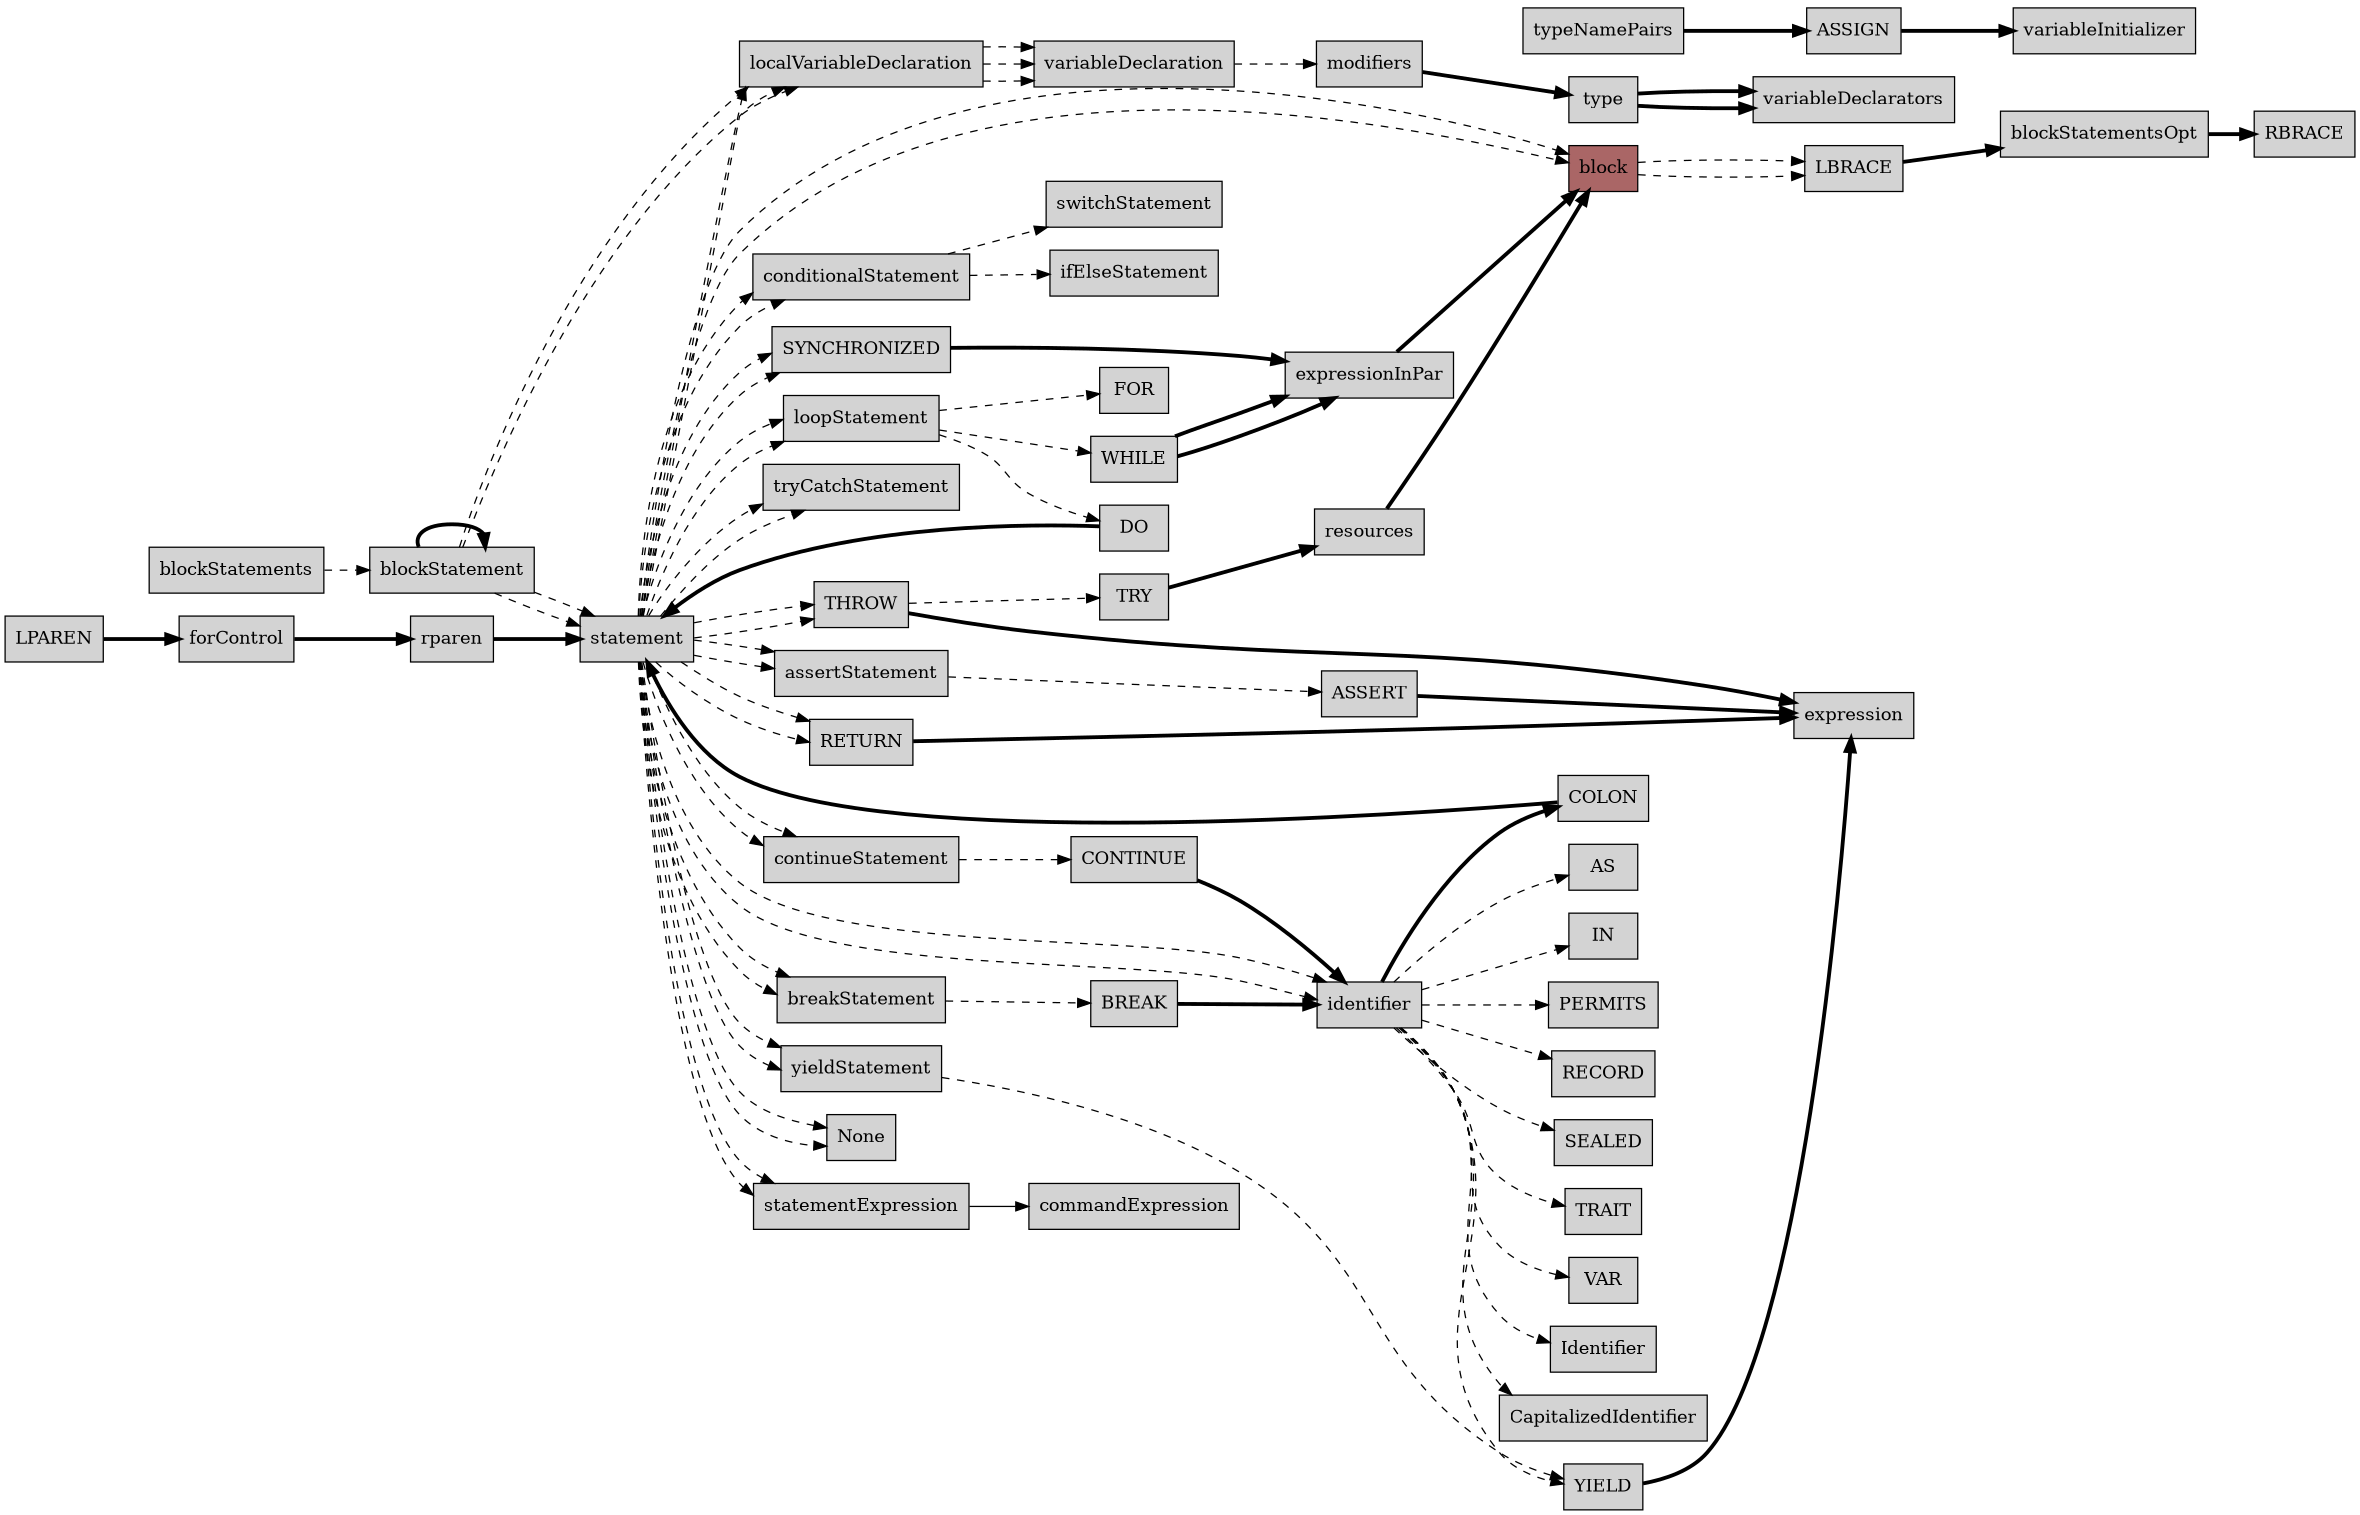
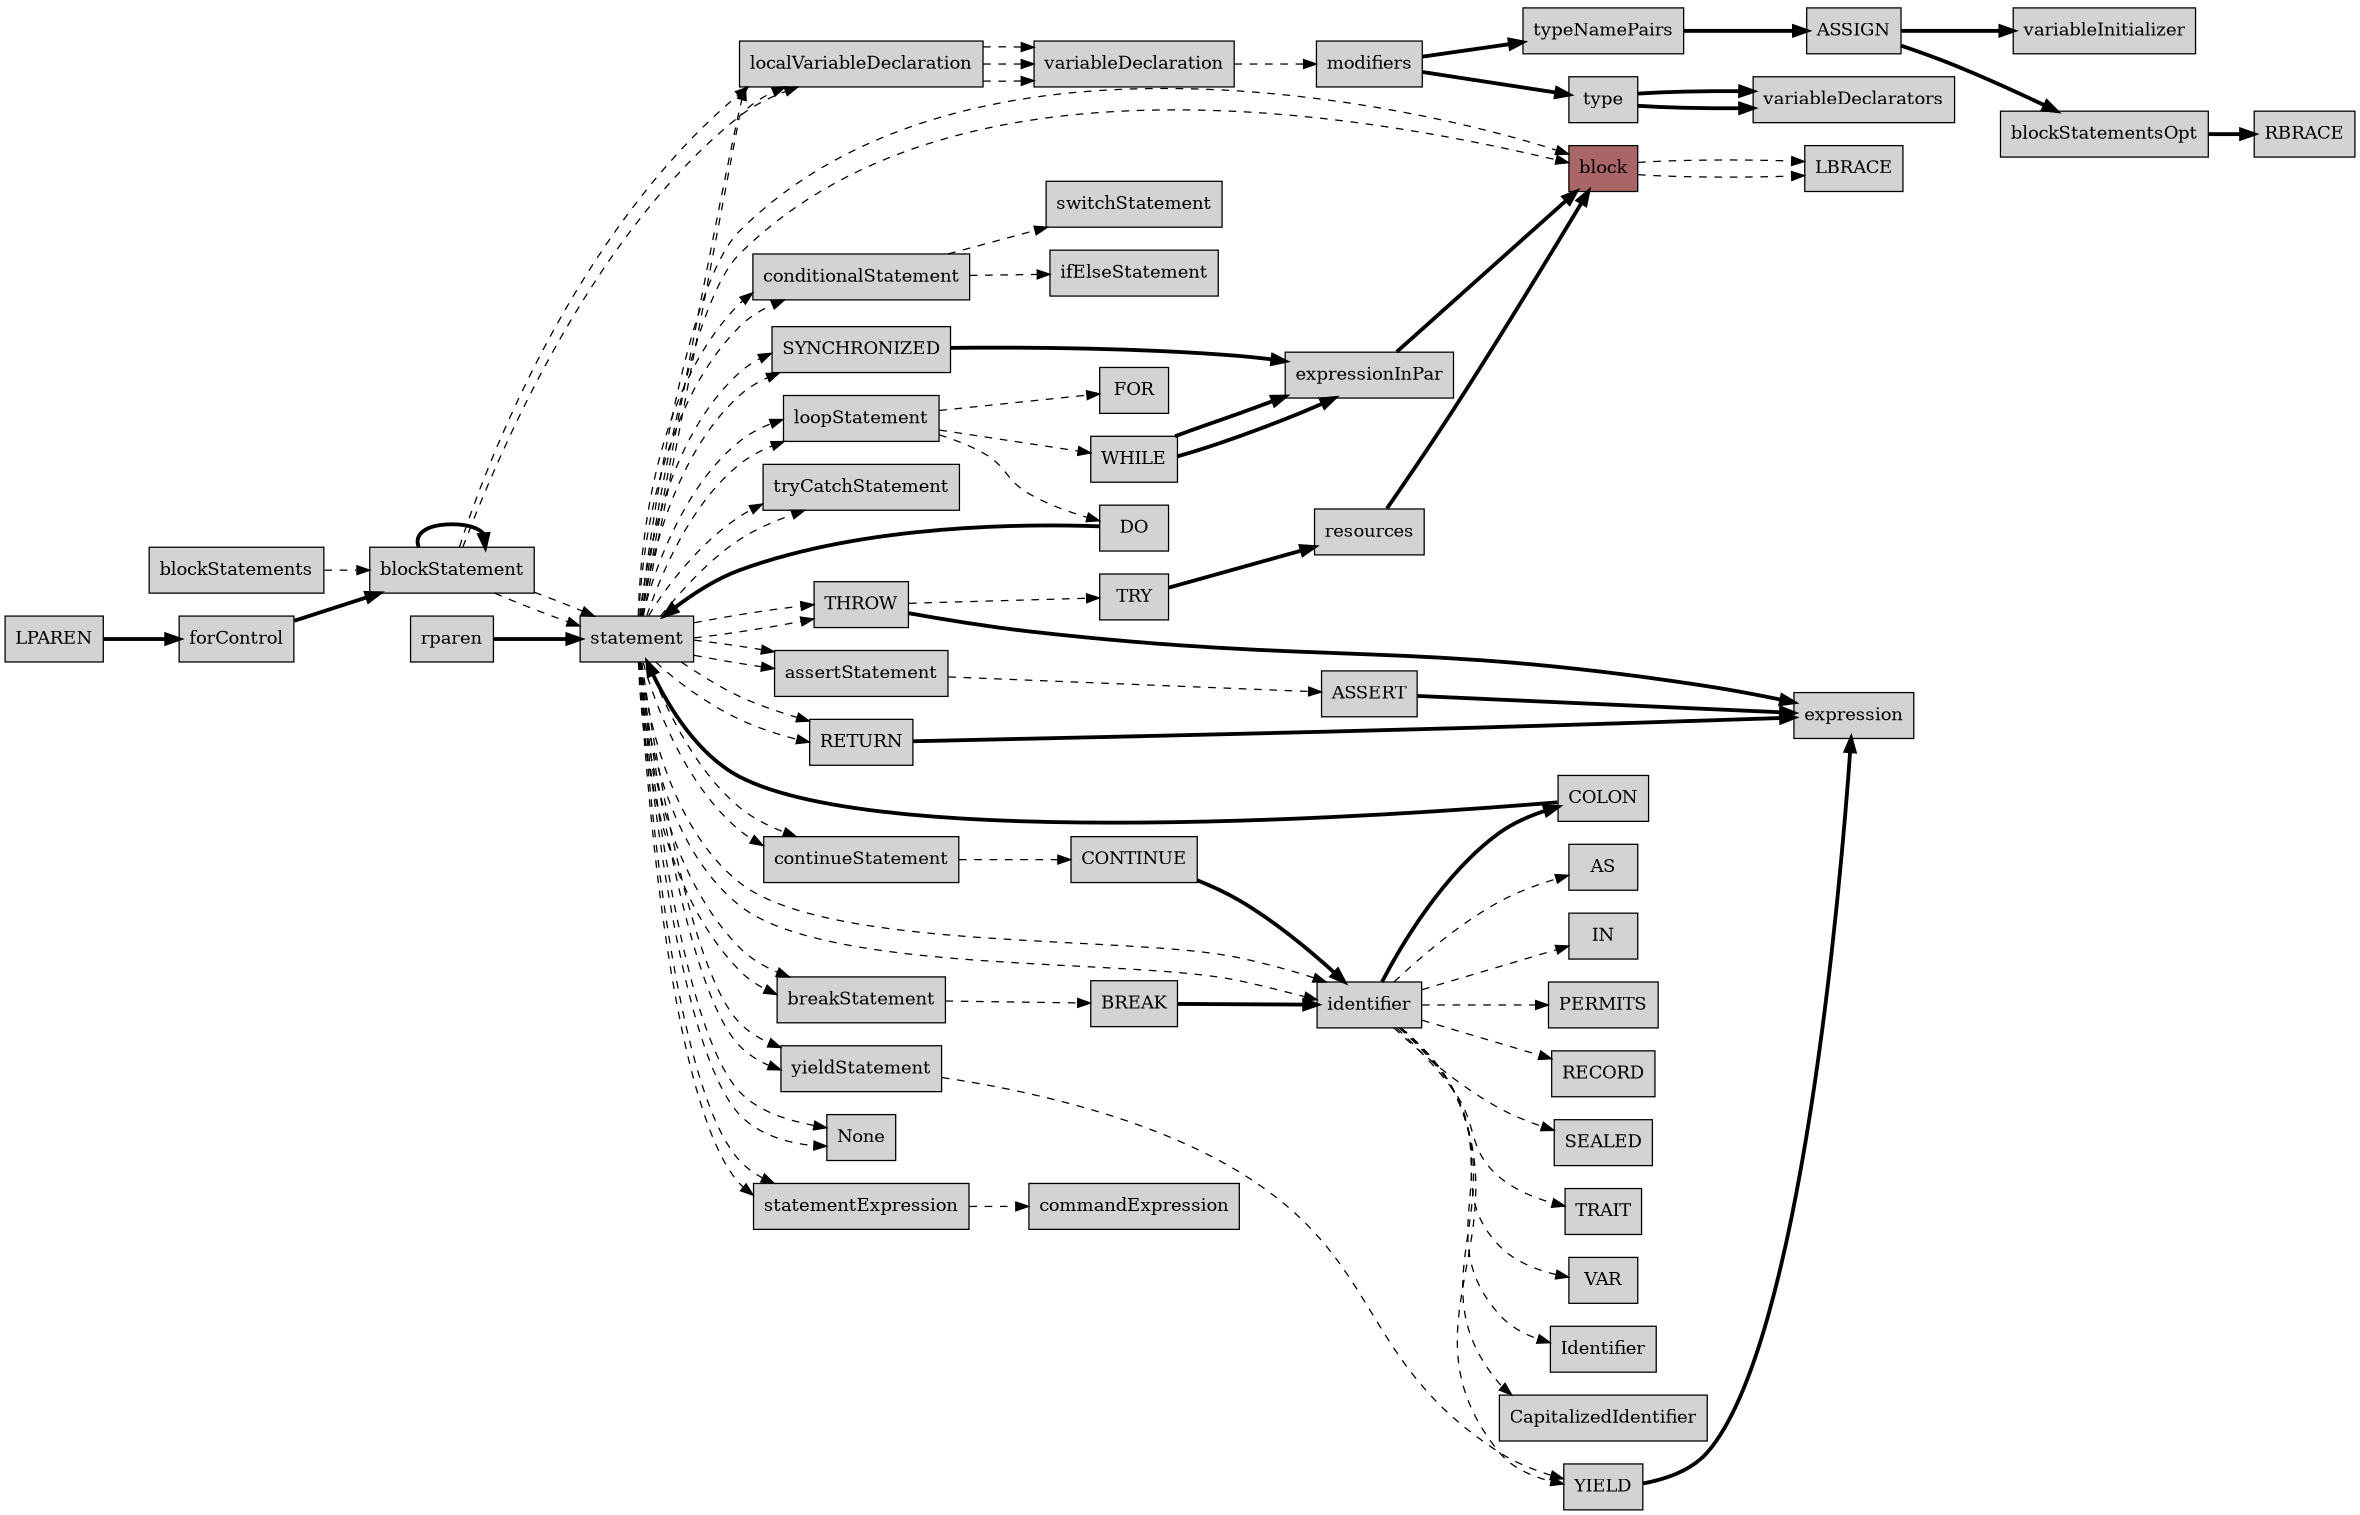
none -> (1466, 50)
(1945, 156) -> (1974, 73)
(346, 639) -> (331, 609)
(993, 1206) -> (993, 1206)
